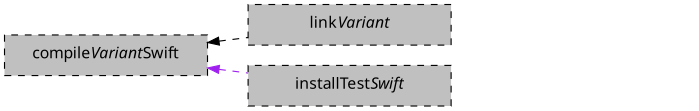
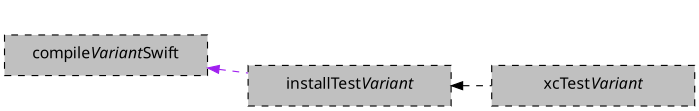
(350, 25) -> none
(387, 84) -> (387, 84)
none -> (593, 86)
